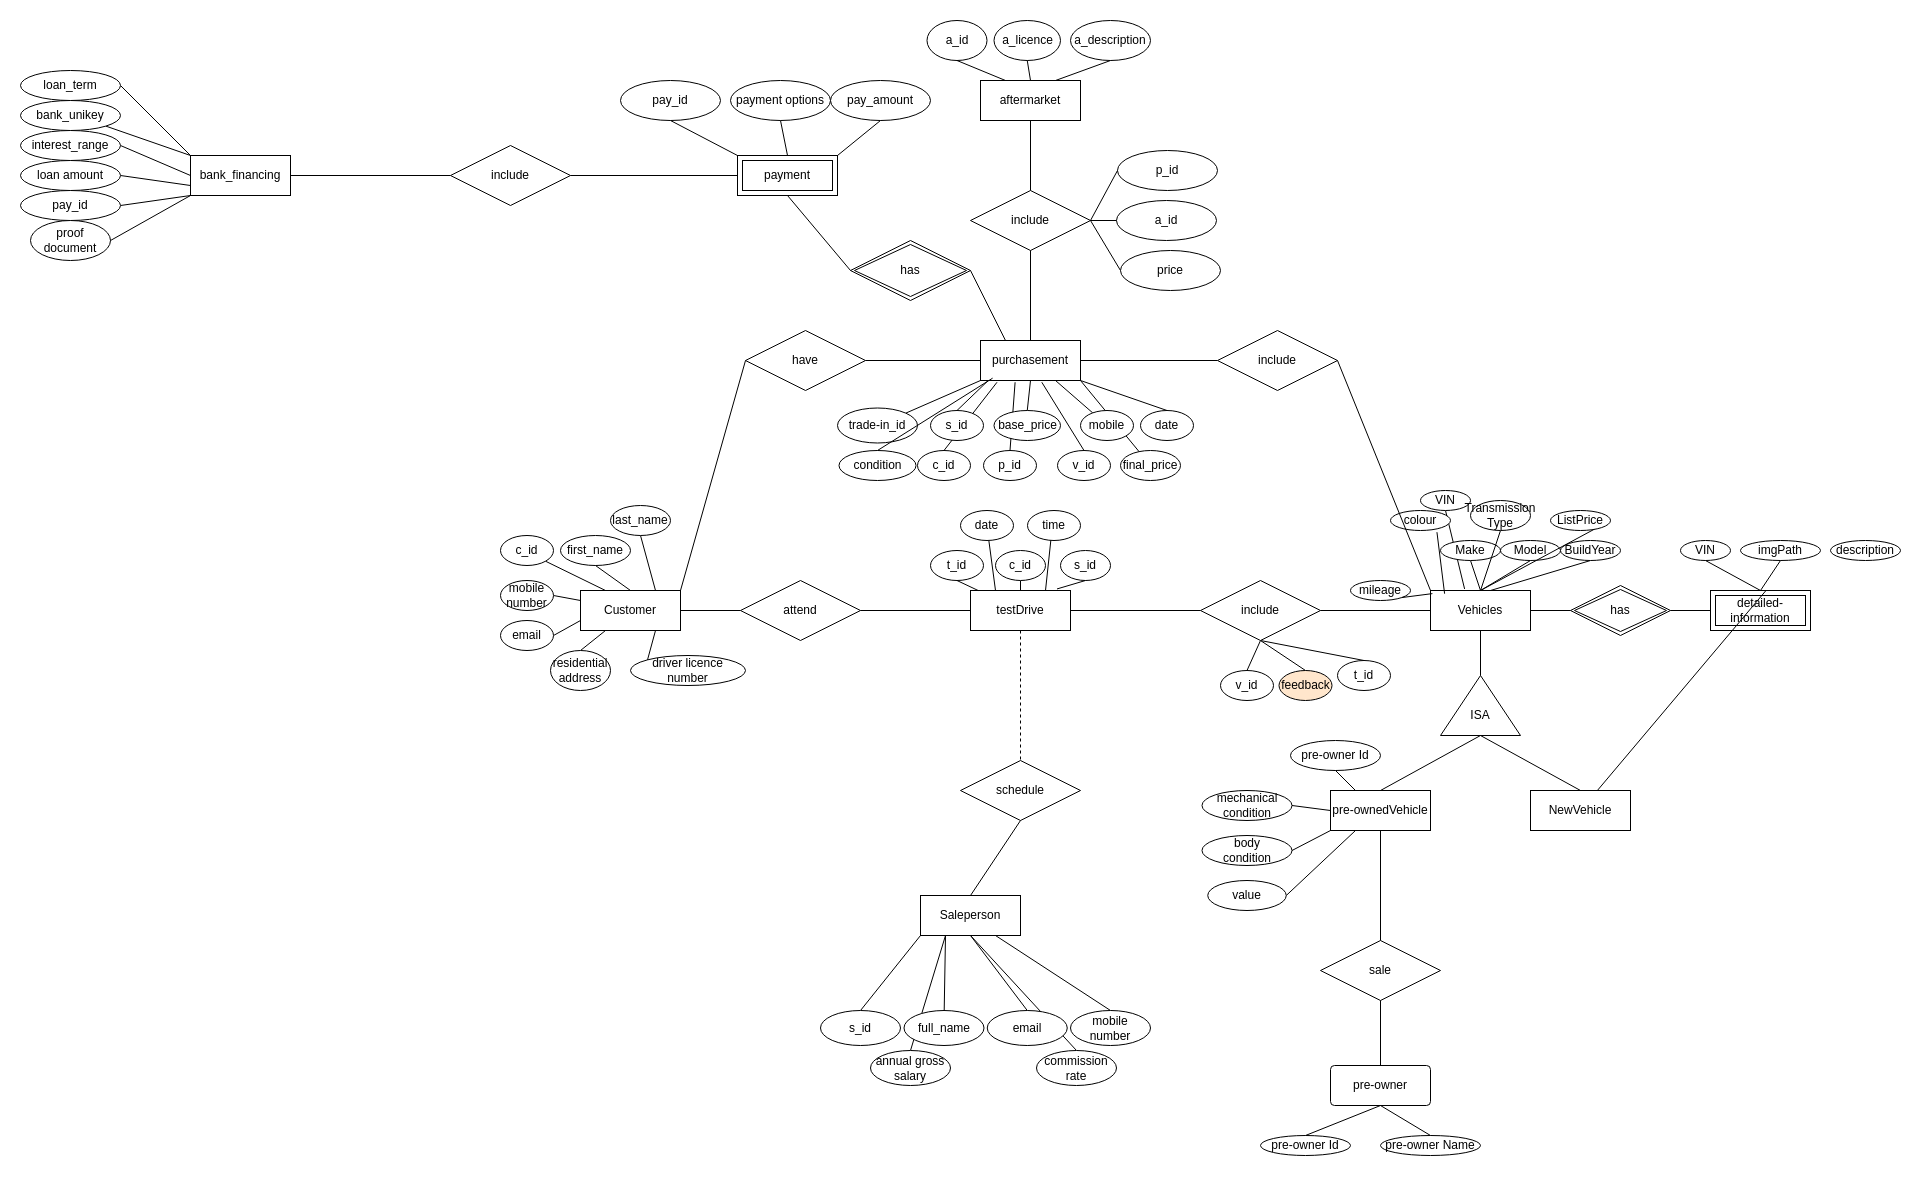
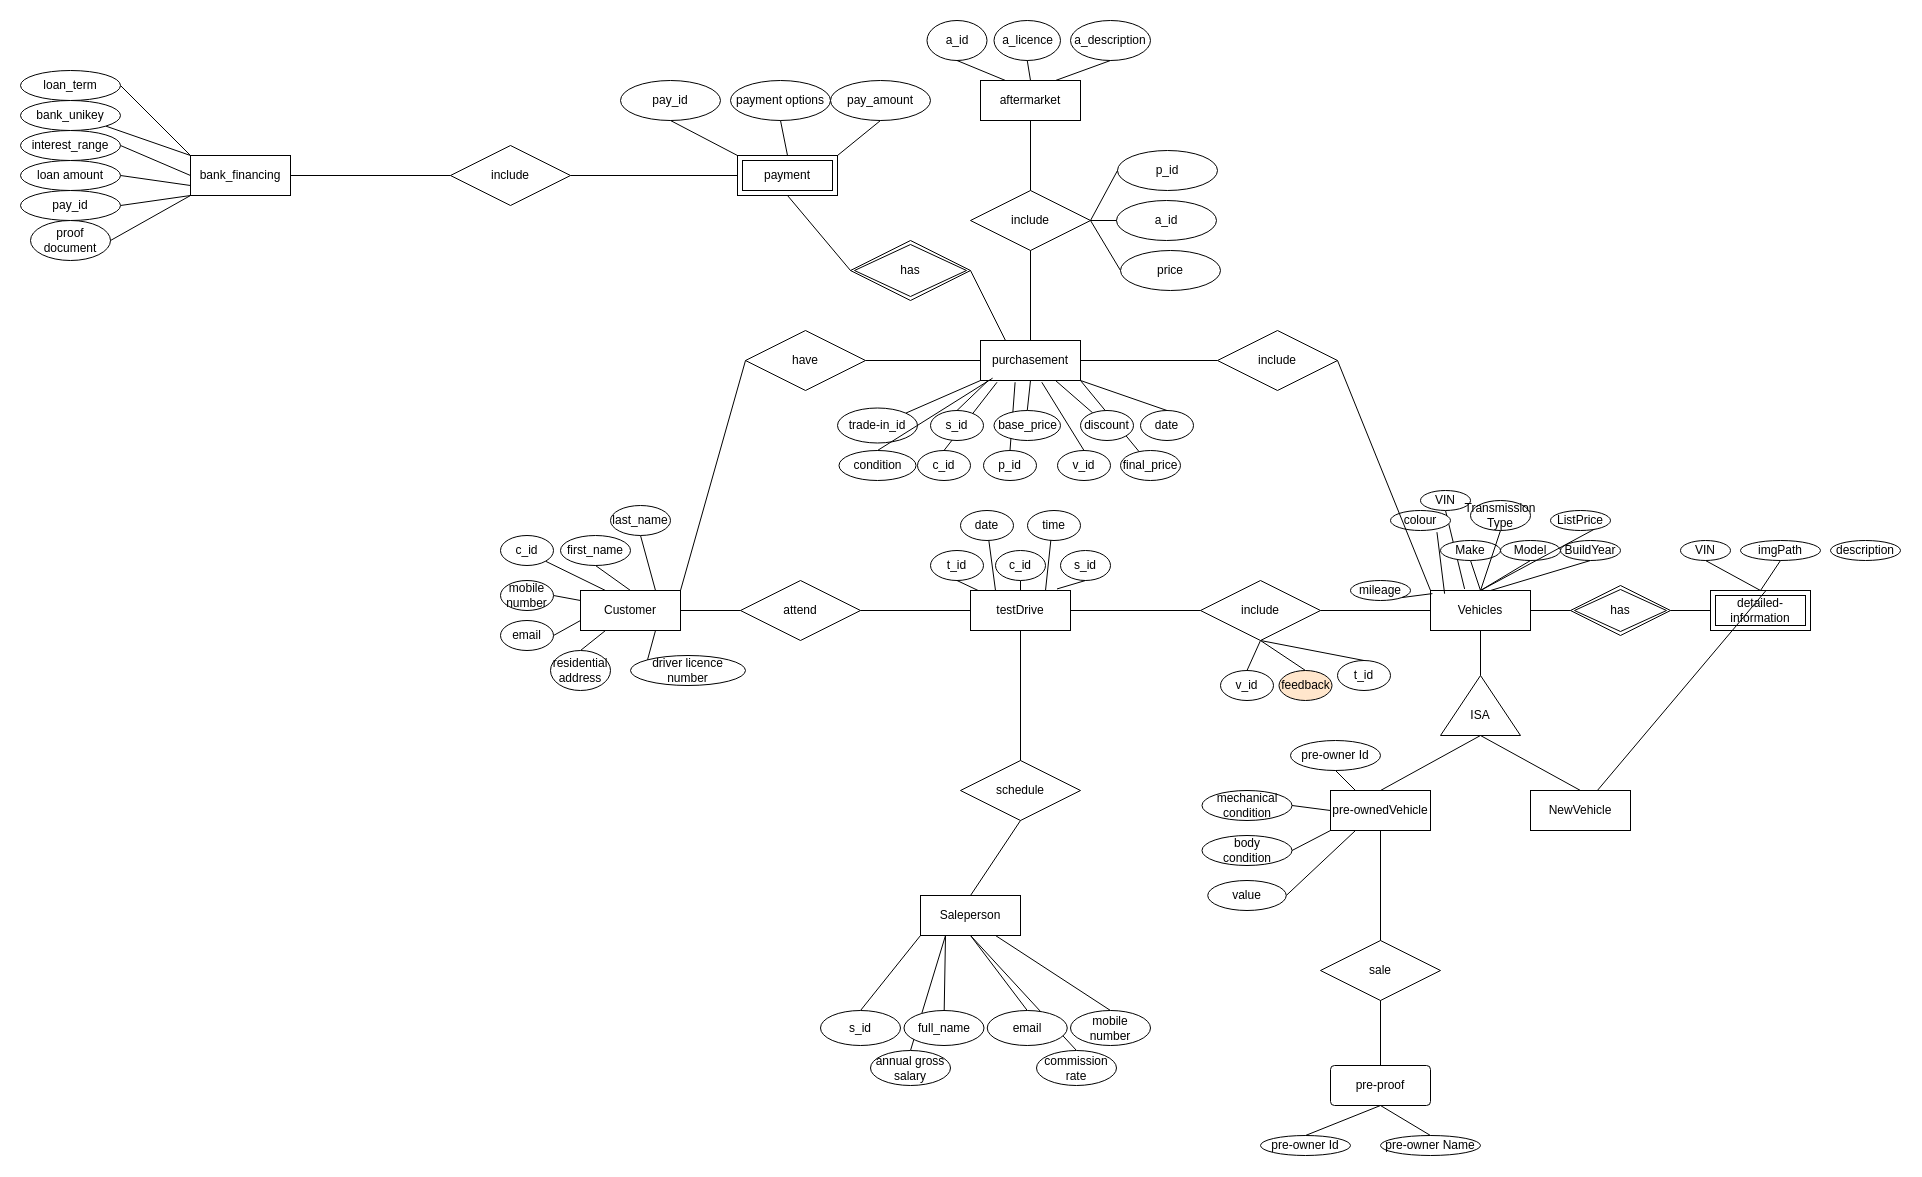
(1107, 426) -> (1107, 426)
(1021, 696) -> (1021, 696)
(1381, 1086) -> (1381, 1086)
